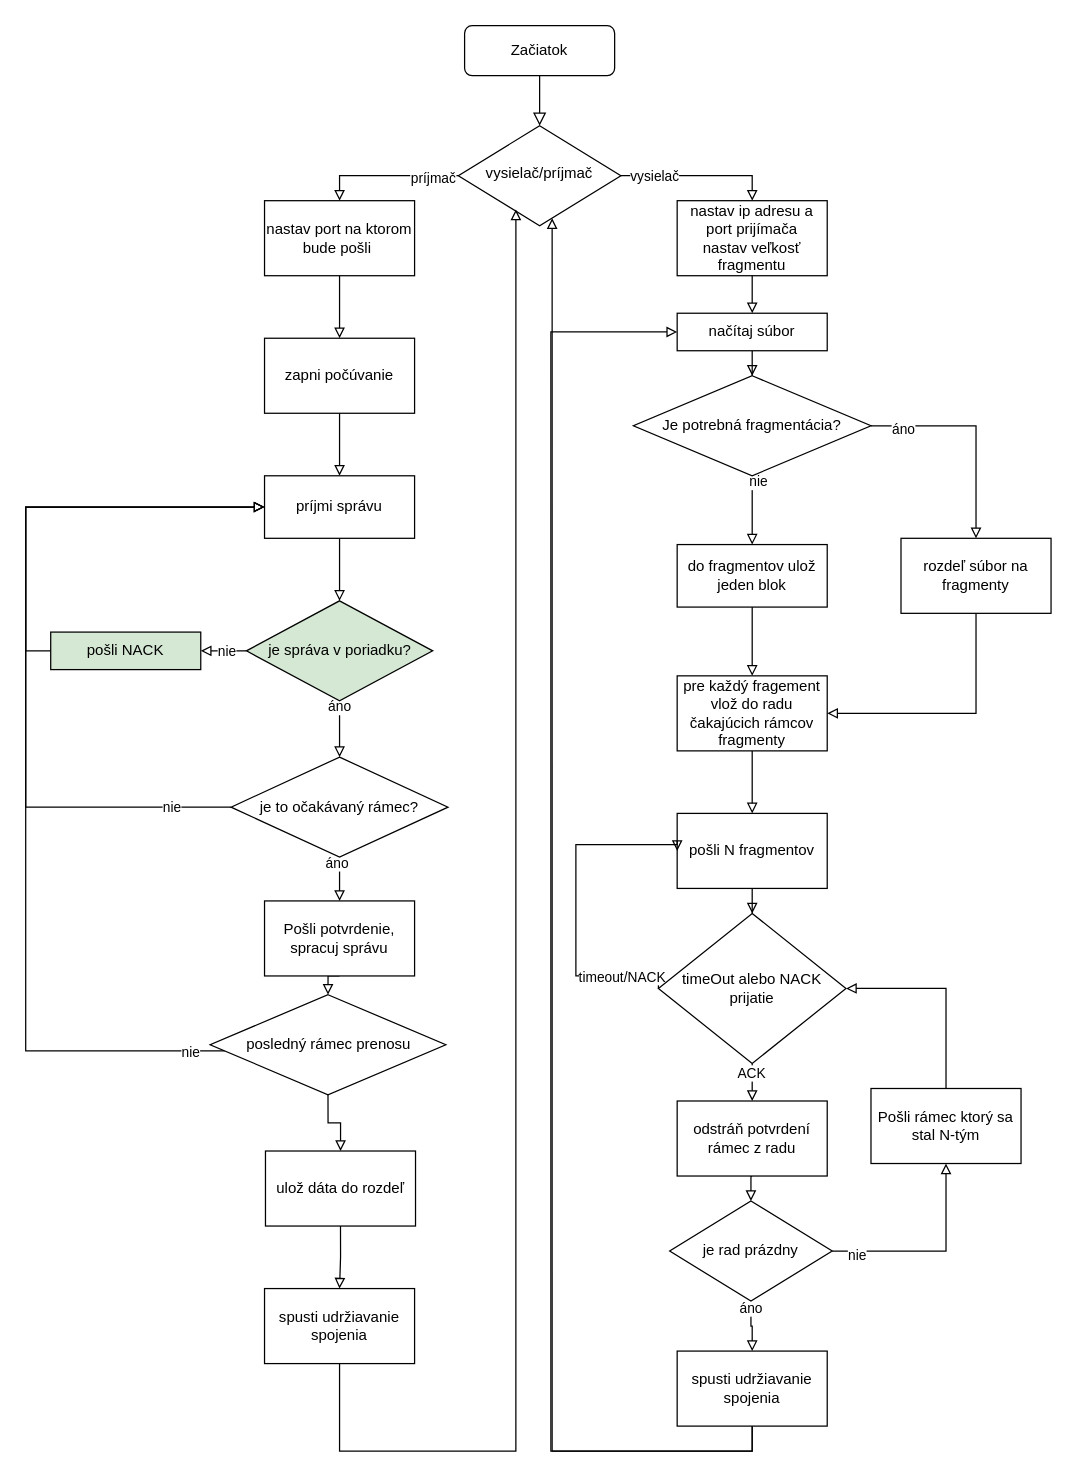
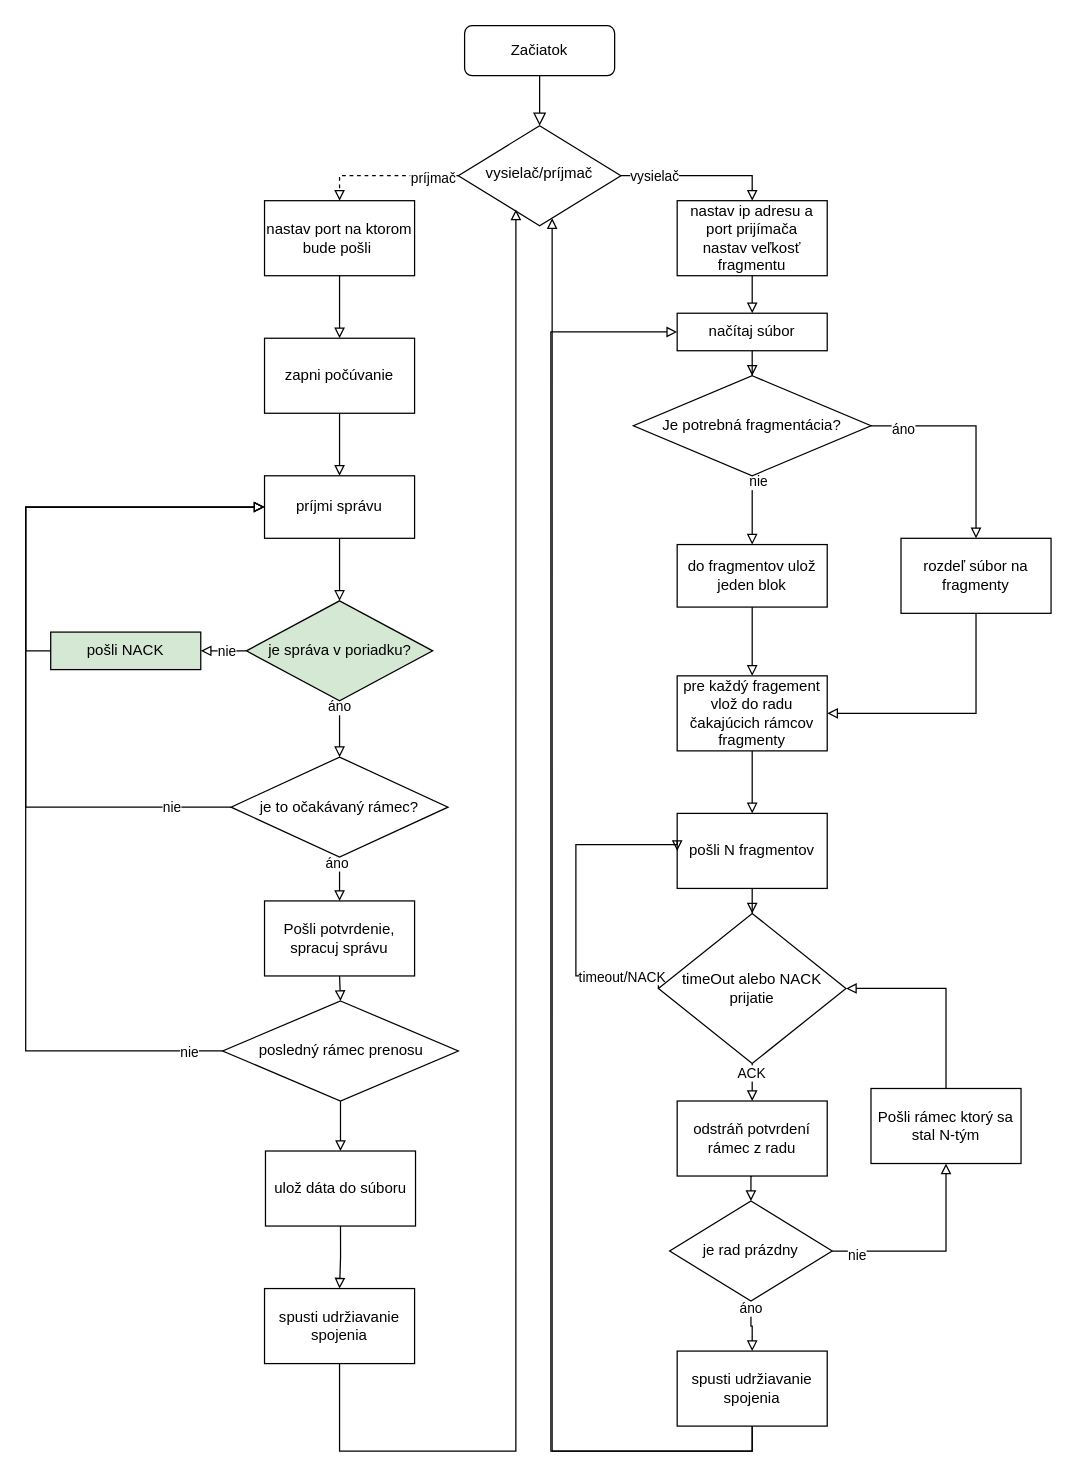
(369, 176) -> (369, 176)
(328, 1044) -> (340, 1051)
(341, 1188) -> (341, 1188)
